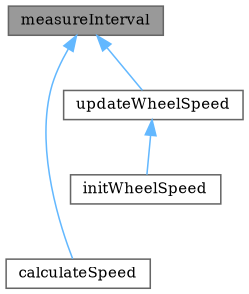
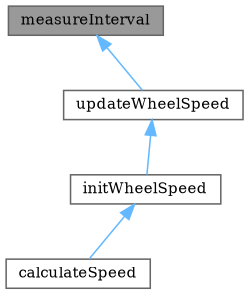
(47, 153) -> (107, 238)
